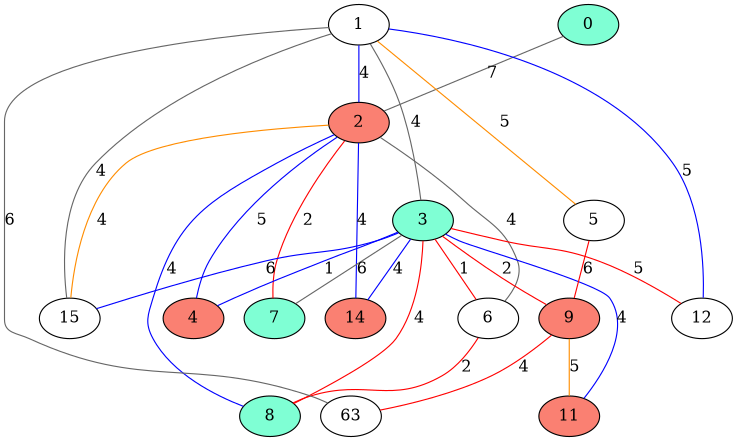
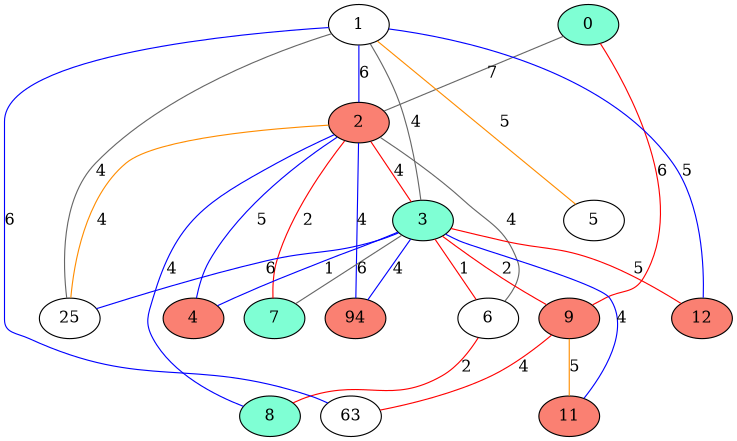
(364, 74) -> (364, 74)
(4, 216) -> (4, 216)
(582, 269) -> (658, 185)
(70, 318) -> (70, 318)
(356, 318) -> (356, 318)
(702, 318) -> (702, 318)
(390, 346) -> (391, 172)
